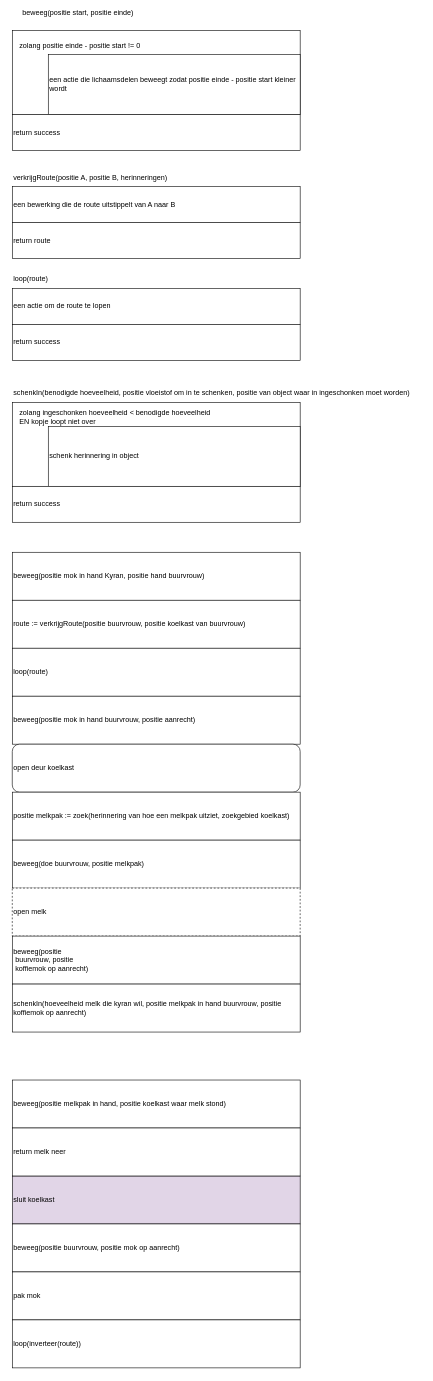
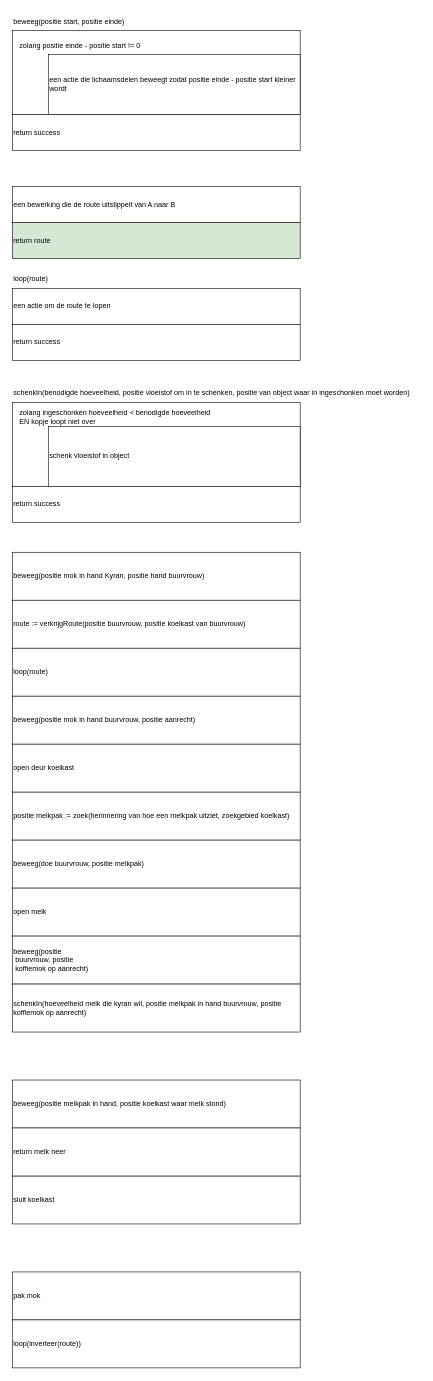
(84, 12) -> (75, 21)
(114, 177) -> none
(156, 240) -> (156, 240)
(100, 456) -> (96, 456)
(156, 768) -> (156, 768)
(156, 912) -> (156, 912)
(156, 1200) -> (156, 1200)
(156, 1248) -> none
